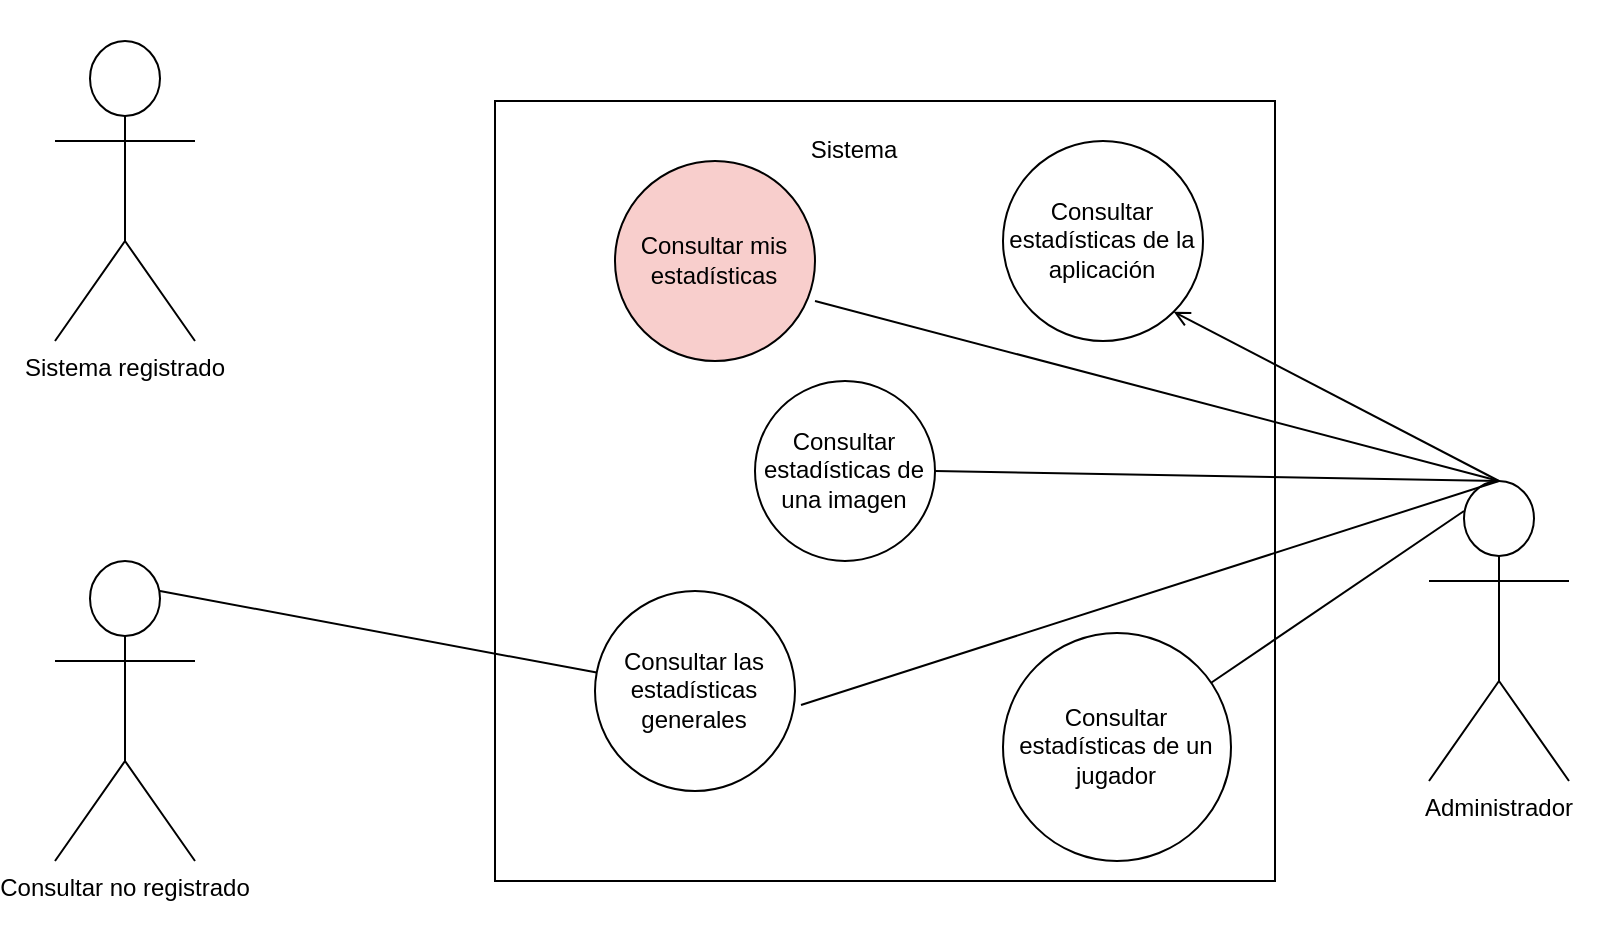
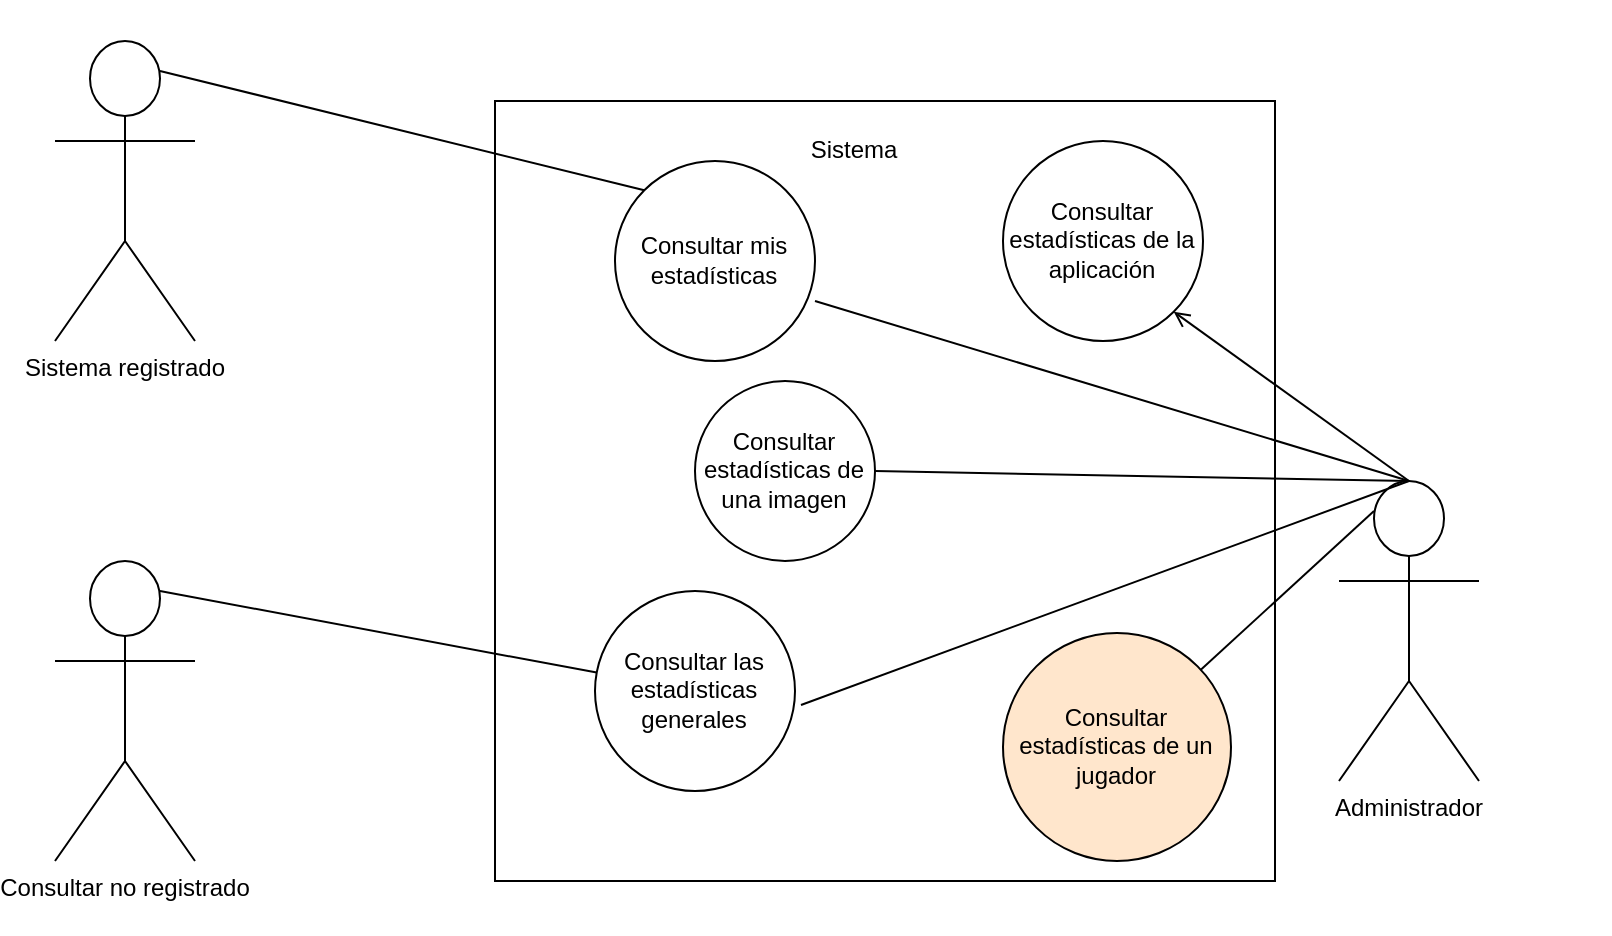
none -> (402, 131)
(715, 261) -> (715, 261)
(845, 471) -> (785, 471)
(1499, 631) -> (1409, 631)
(1117, 747) -> (1117, 747)
